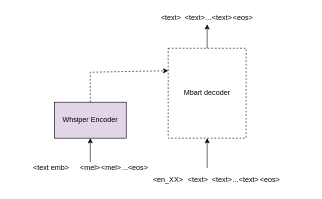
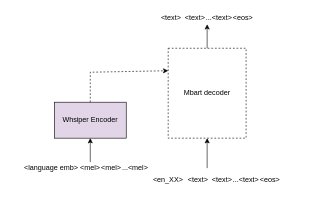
(51, 168) -> (51, 168)
(135, 168) -> (135, 168)
